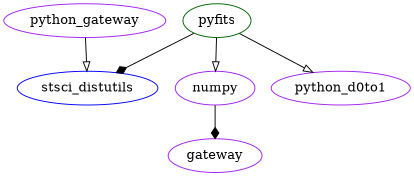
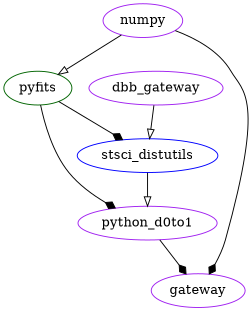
(85, 21) -> (156, 88)
(216, 50) -> (94, 52)
(272, 51) -> (61, 162)
none -> (148, 185)
none -> (169, 252)
